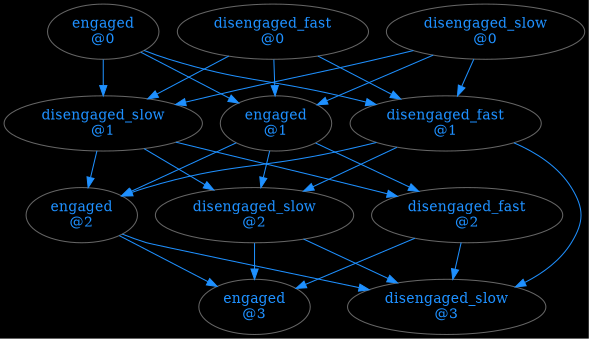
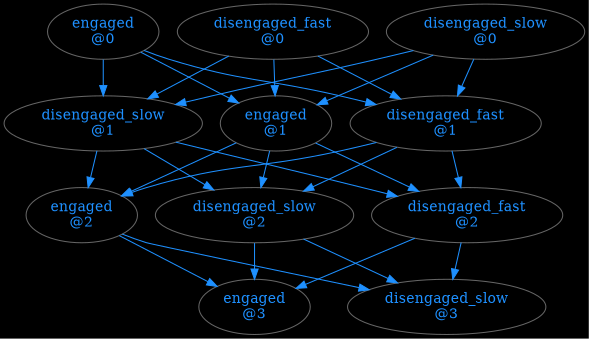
(580, 209) -> (455, 164)
